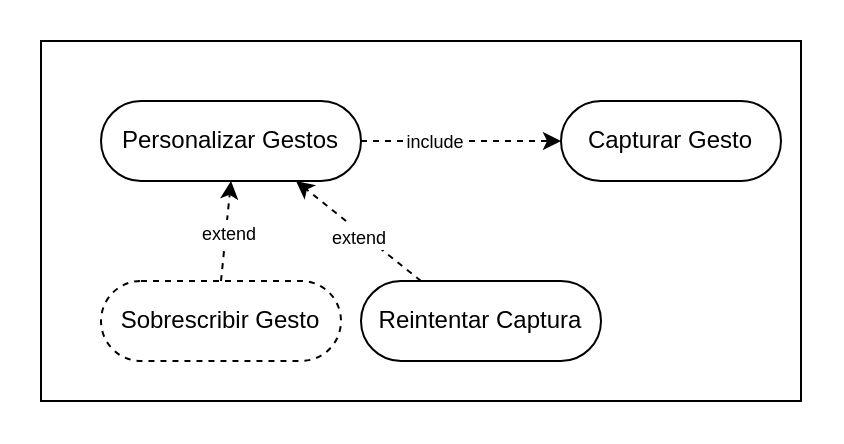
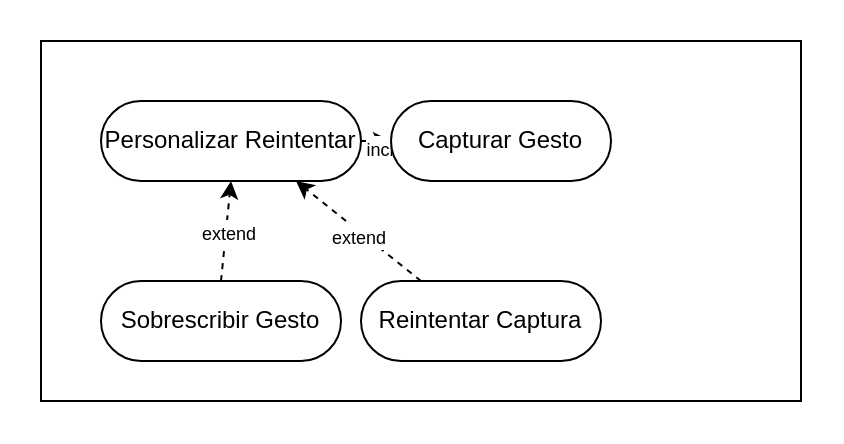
(231, 141) -> (231, 141)
(671, 141) -> (501, 141)
(221, 321) -> (221, 321)
